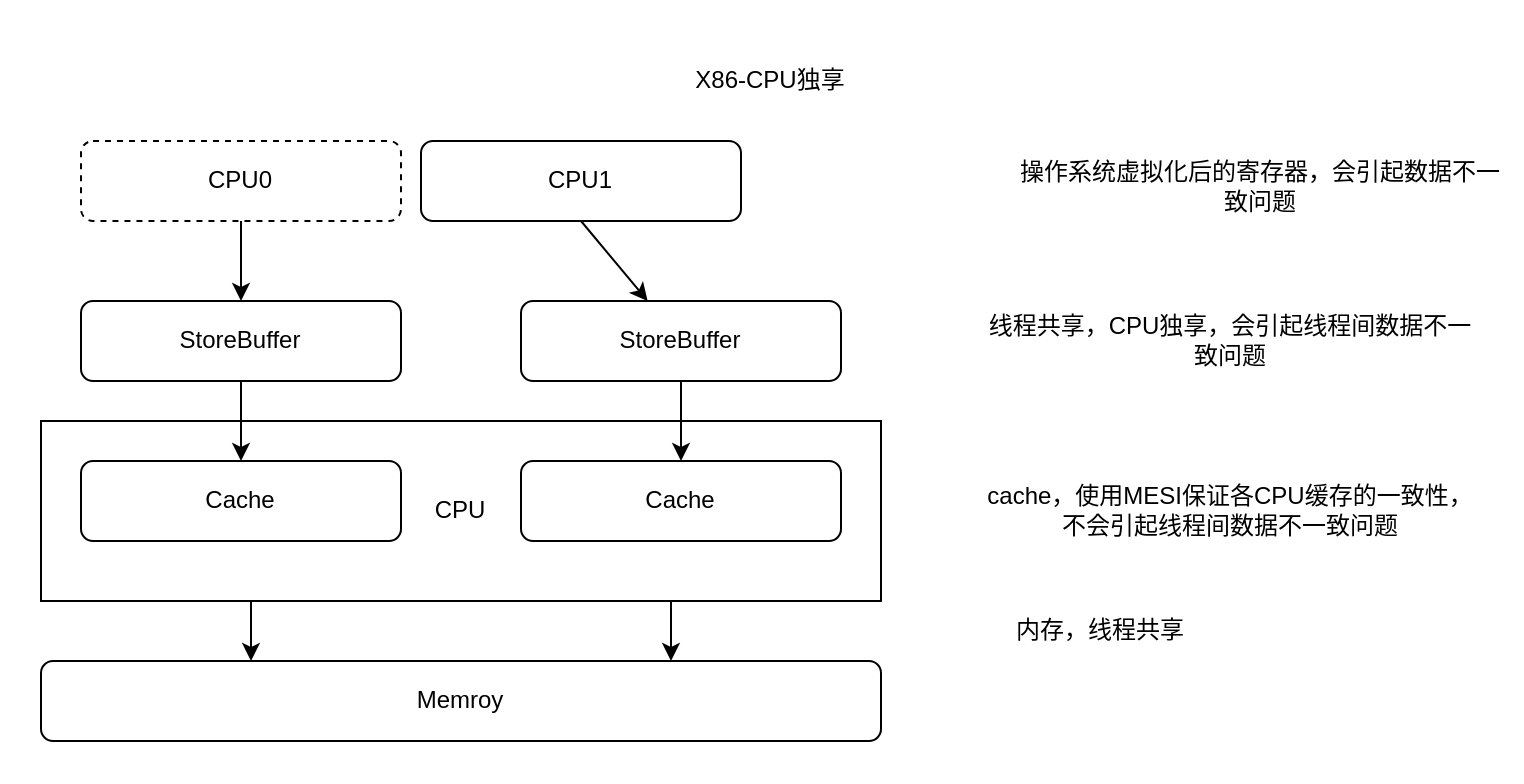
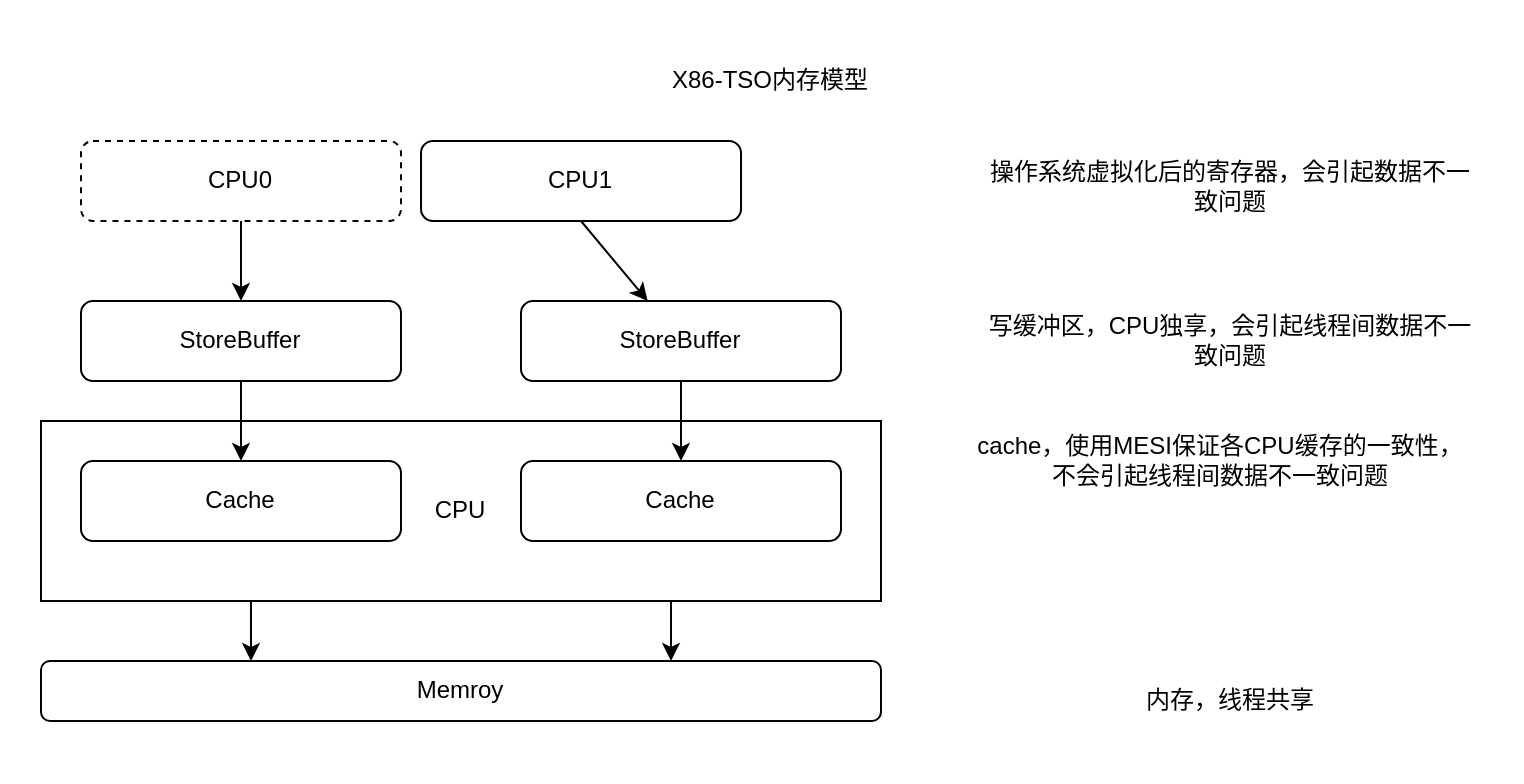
(771, 81) -> (771, 81)
(1261, 186) -> (1231, 186)
(1231, 341) -> (1231, 341)
(1231, 511) -> (1221, 461)
(1101, 631) -> (1231, 701)
(461, 701) -> (461, 691)
